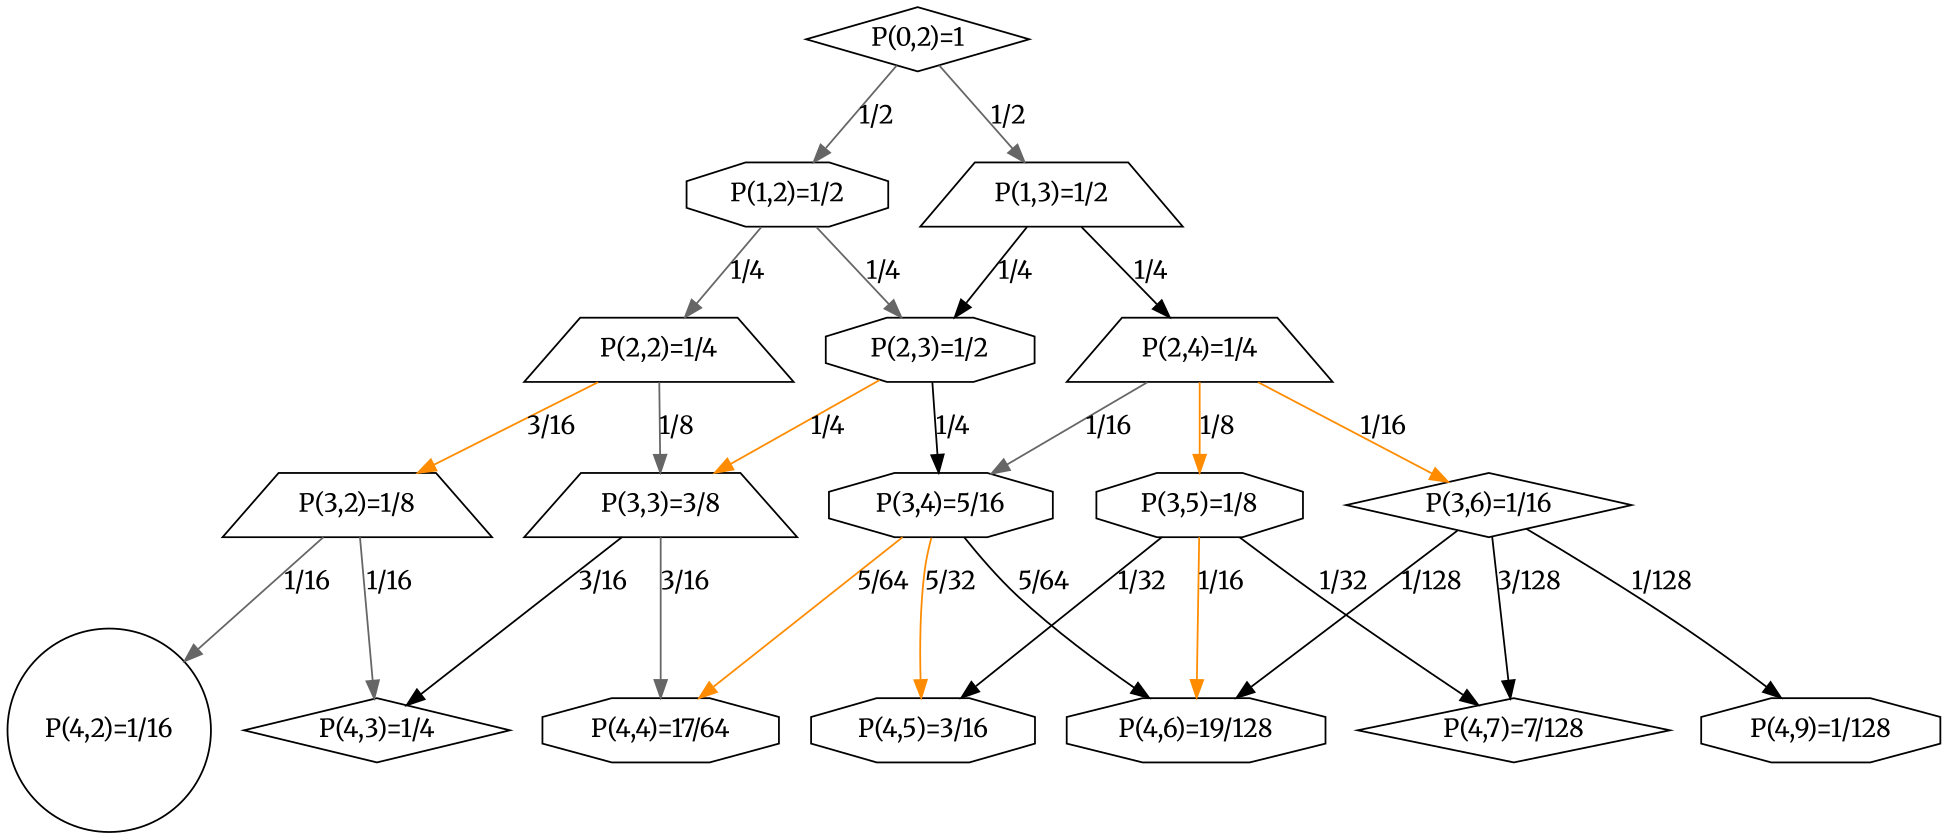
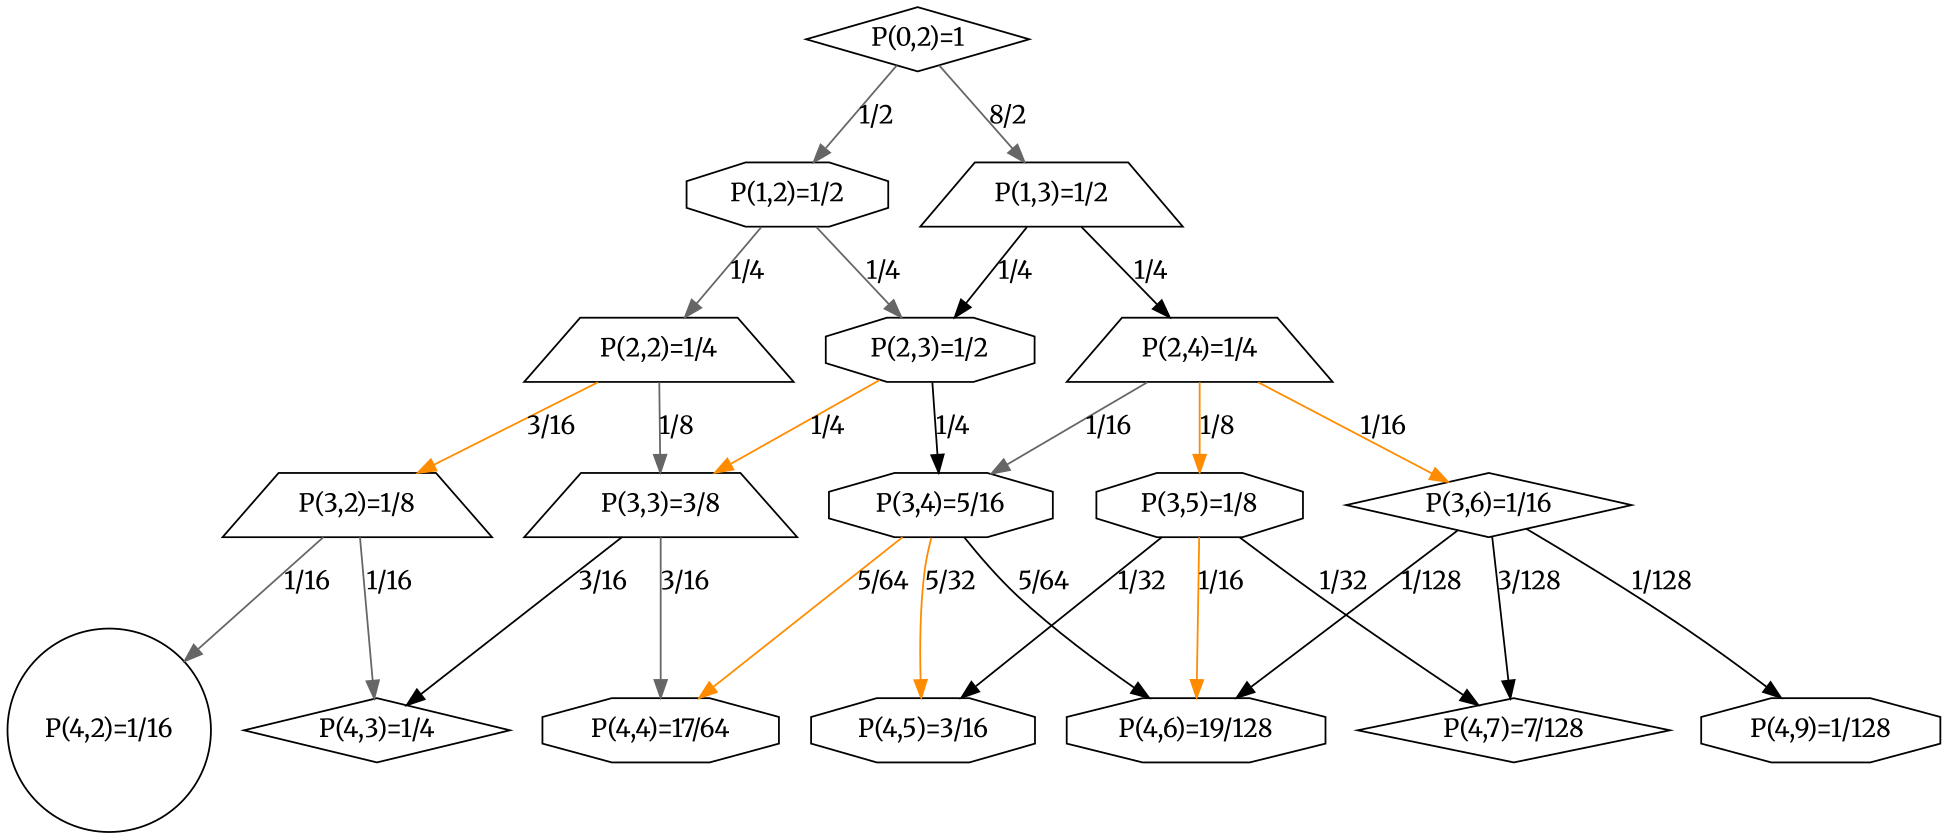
(1009, 117) -> (1009, 117)
